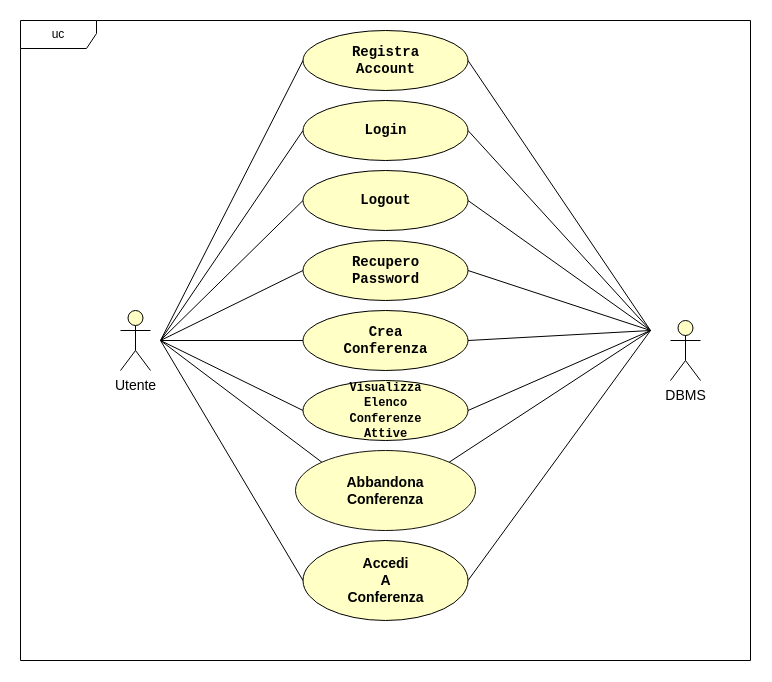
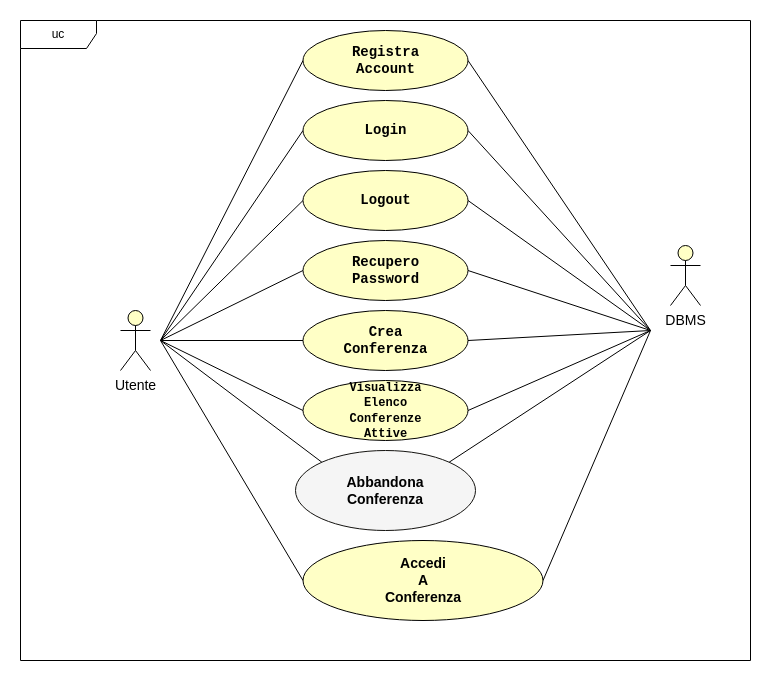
(686, 351) -> (686, 276)
(386, 491) -> (386, 491)
(386, 581) -> (423, 581)
